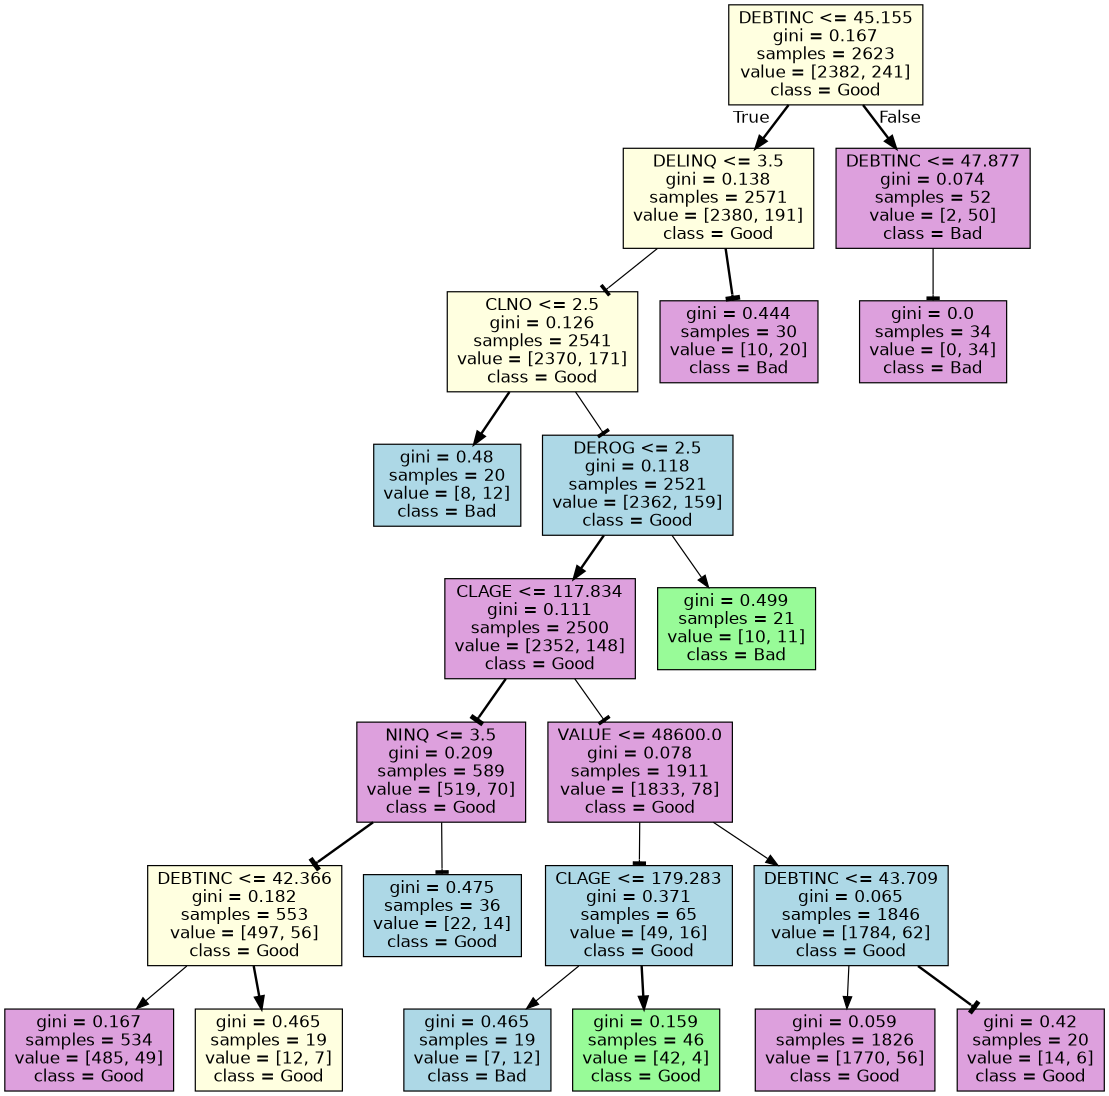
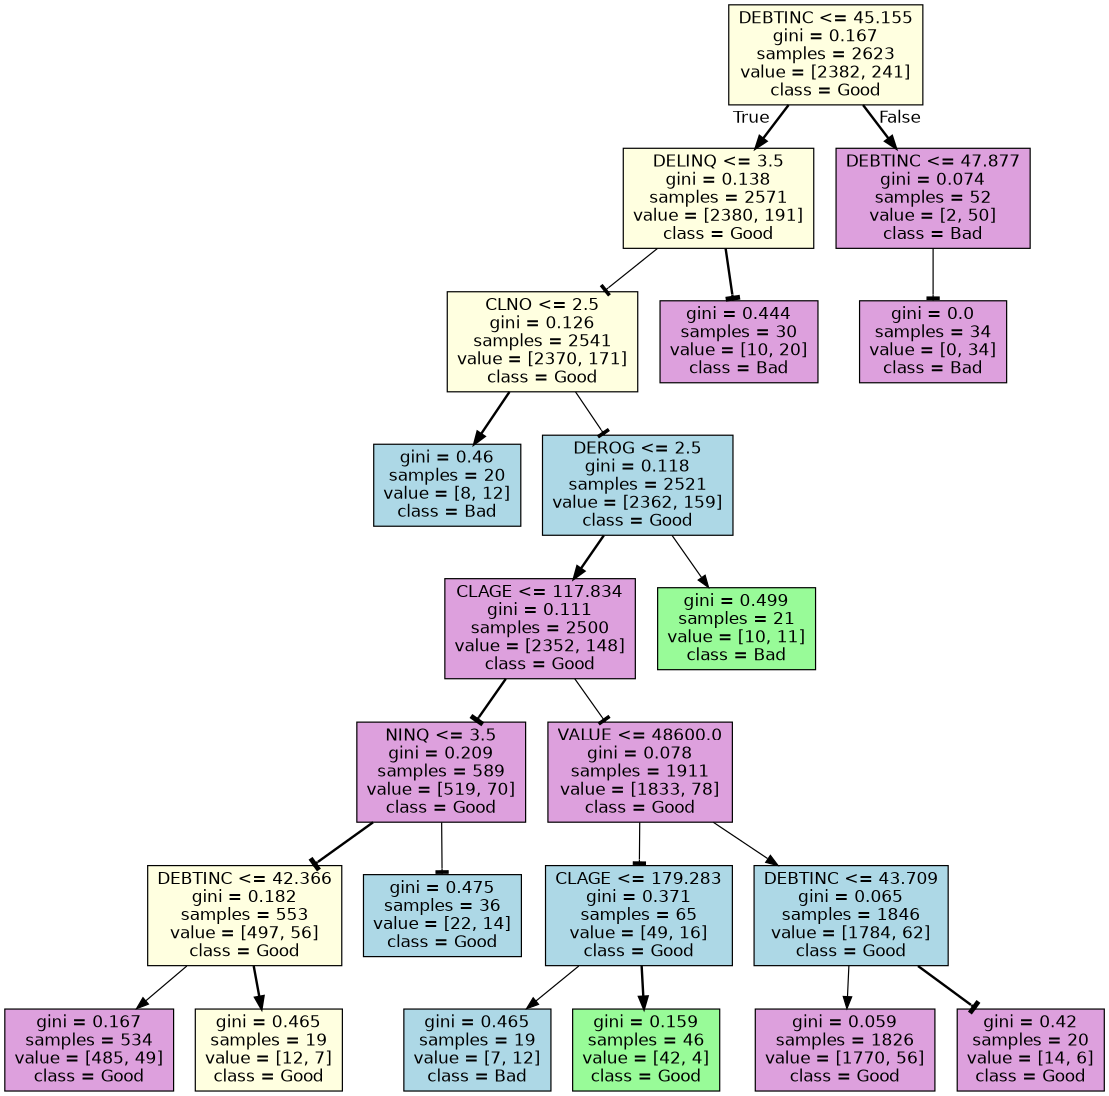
(447, 485) -> (447, 485)
